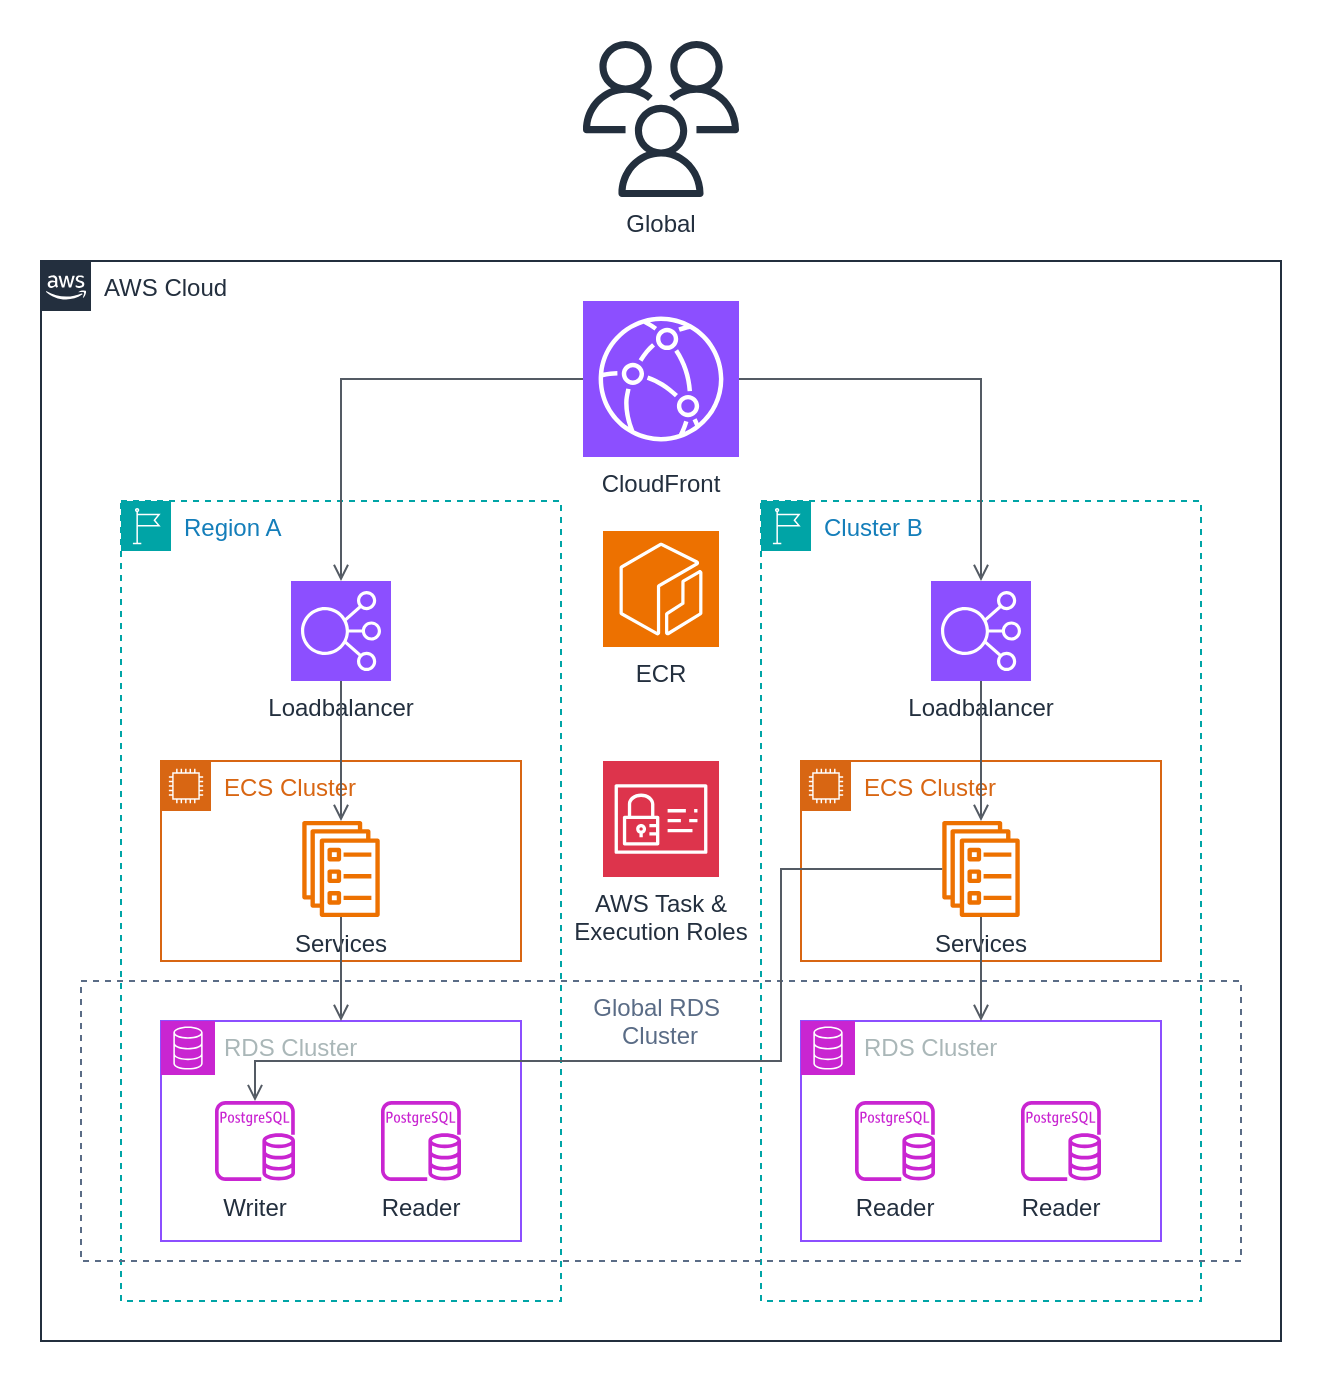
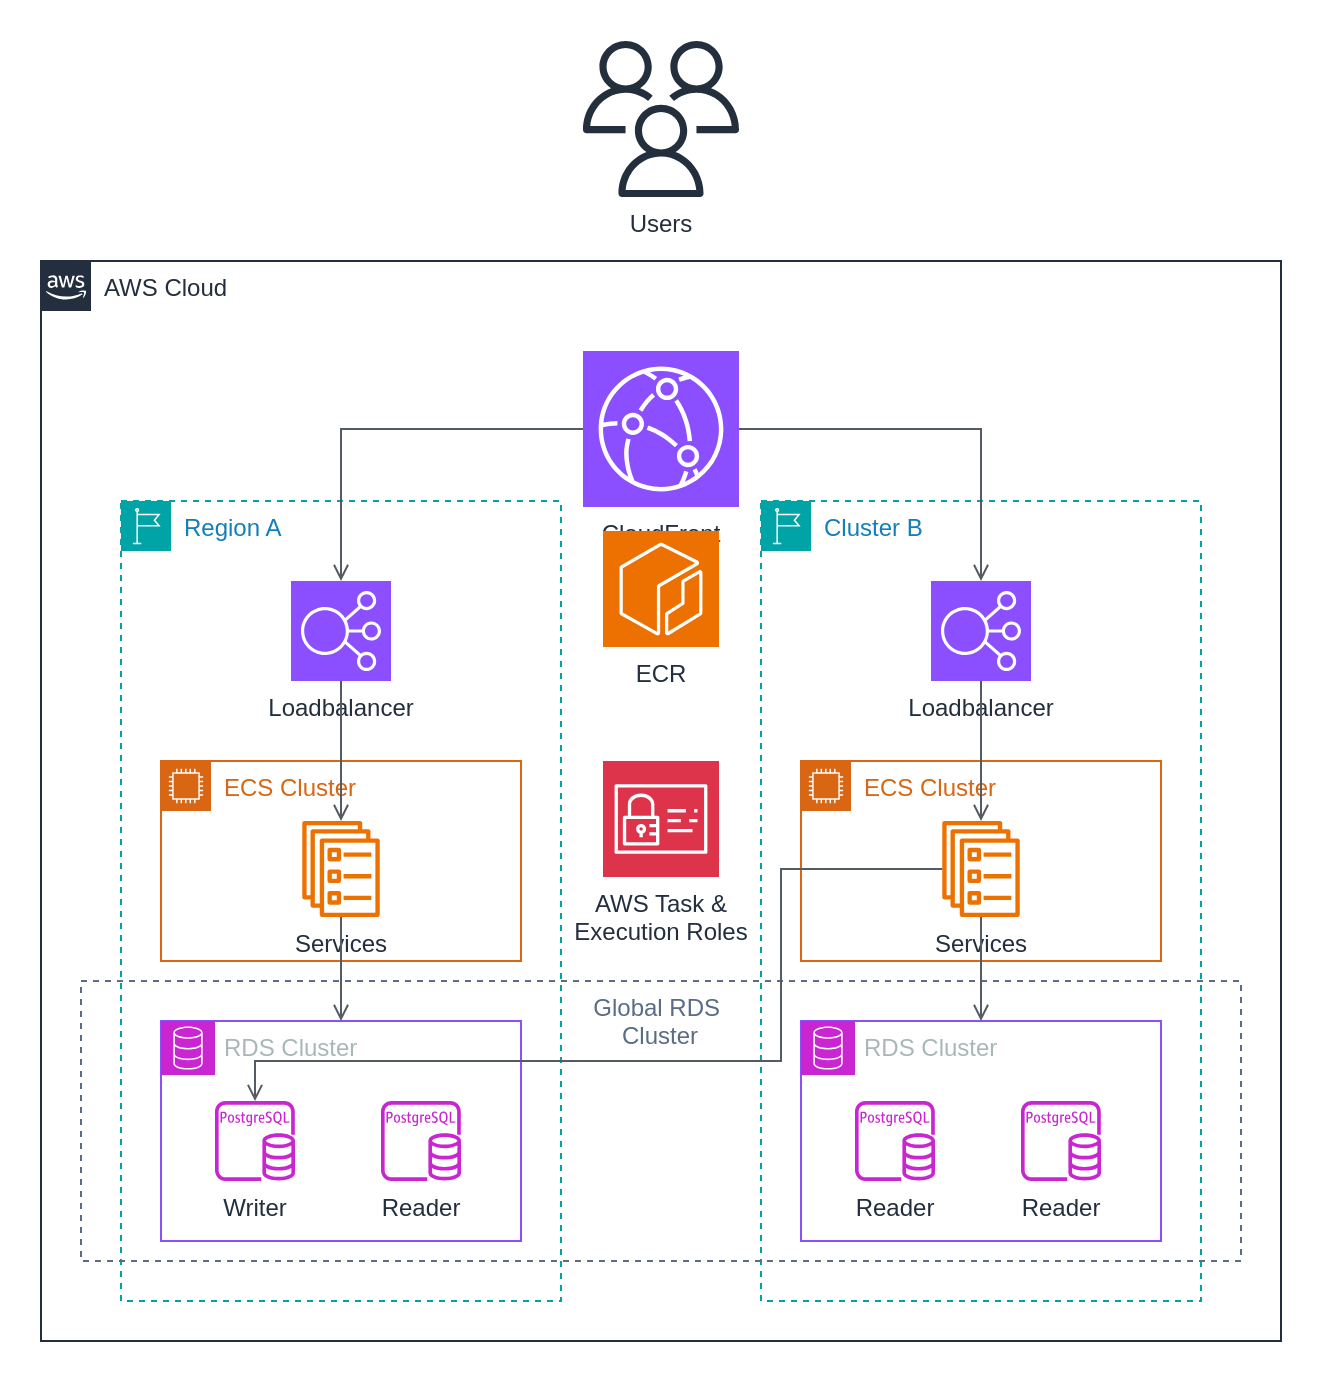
(662, 225) -> (662, 225)
(661, 379) -> (661, 429)
